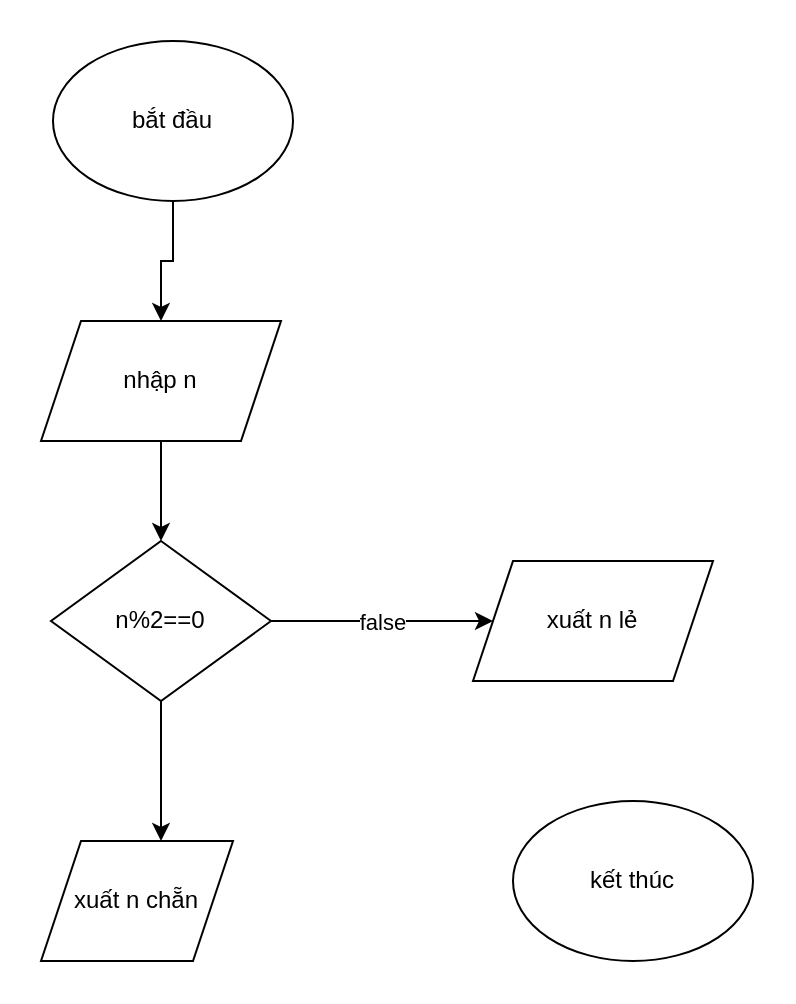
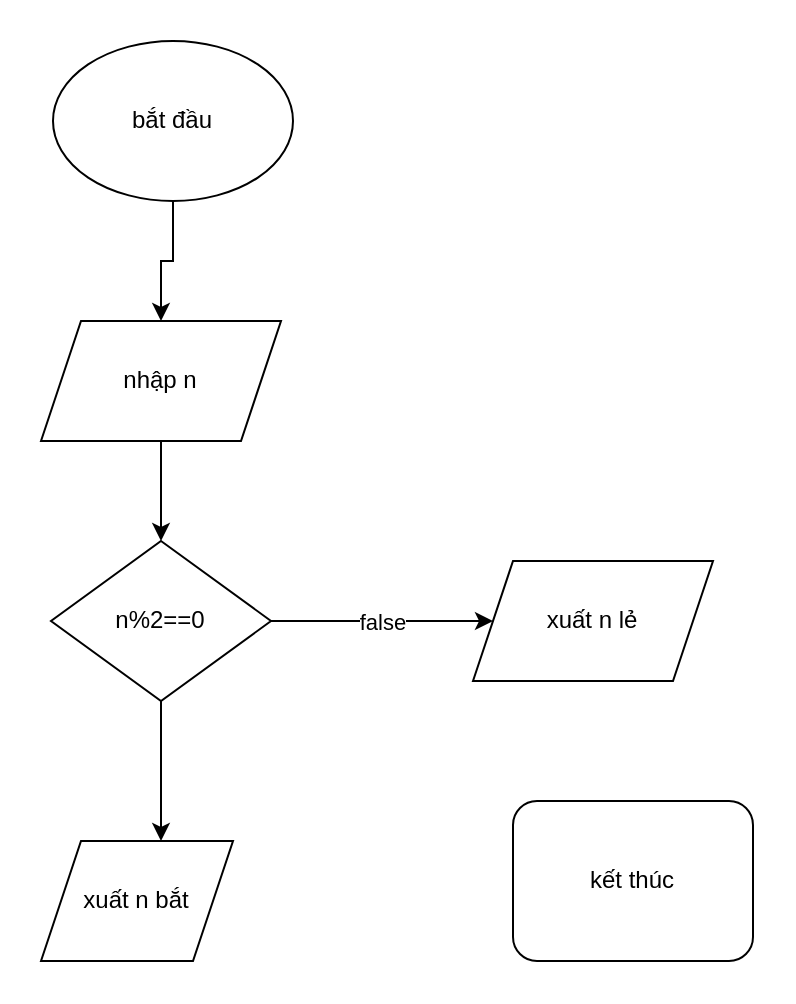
(633, 881) -> (633, 881)
(137, 901) -> (137, 901)
